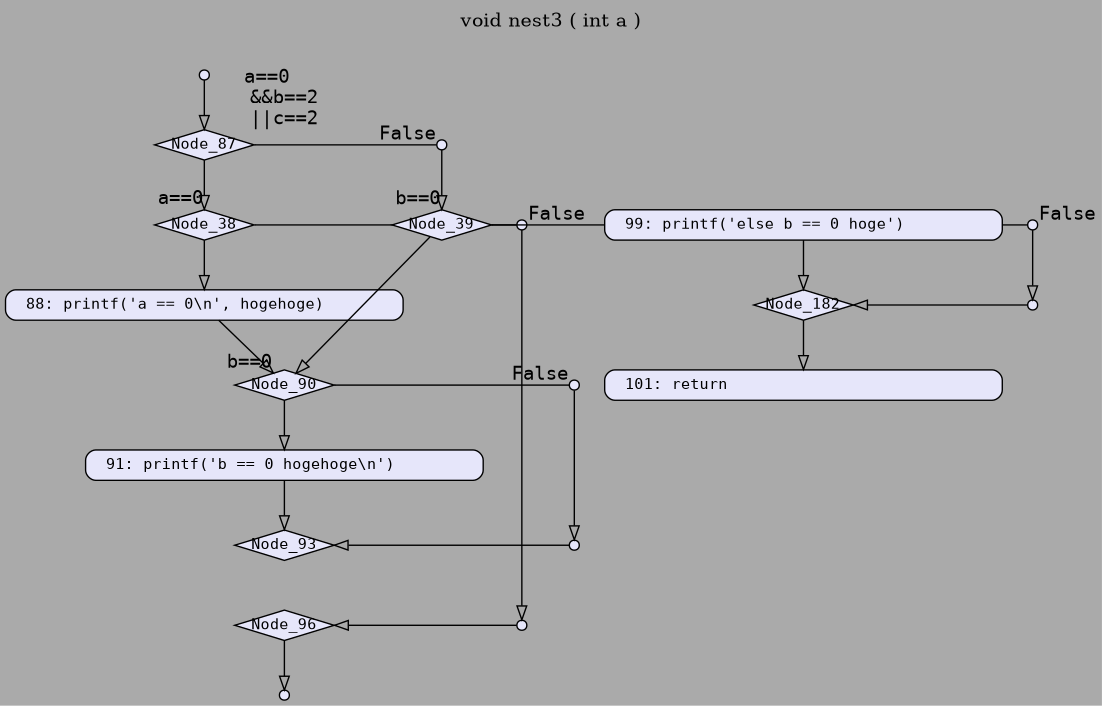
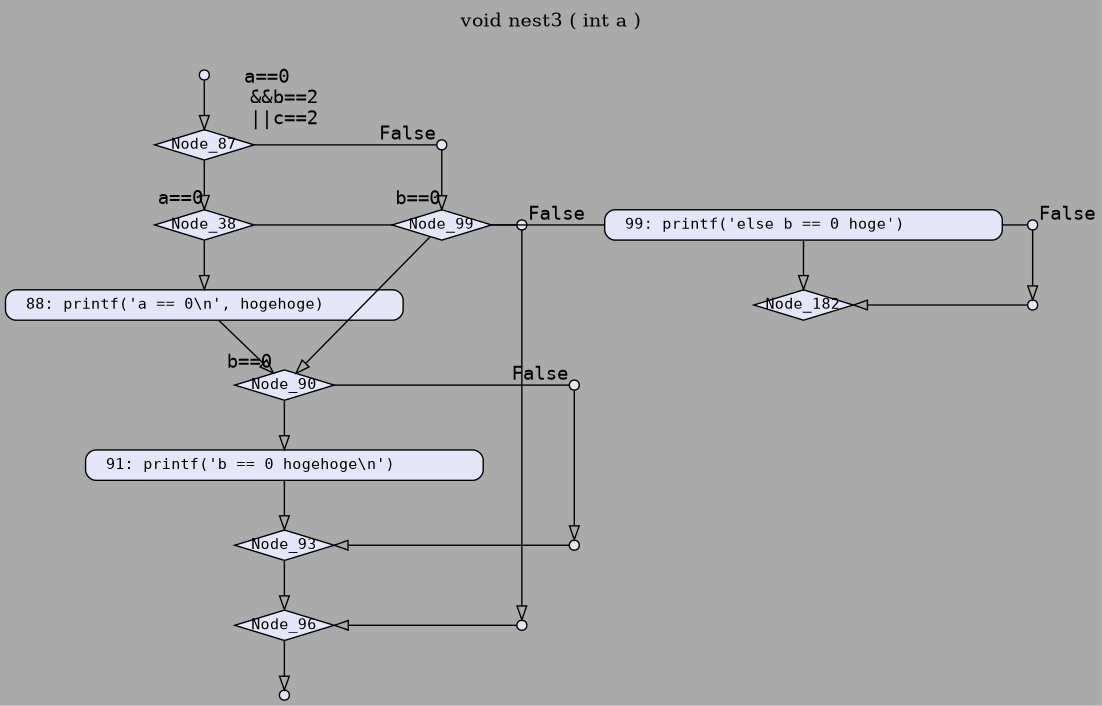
(442, 225) -> (442, 225)
(803, 385) -> none
none -> (284, 578)
